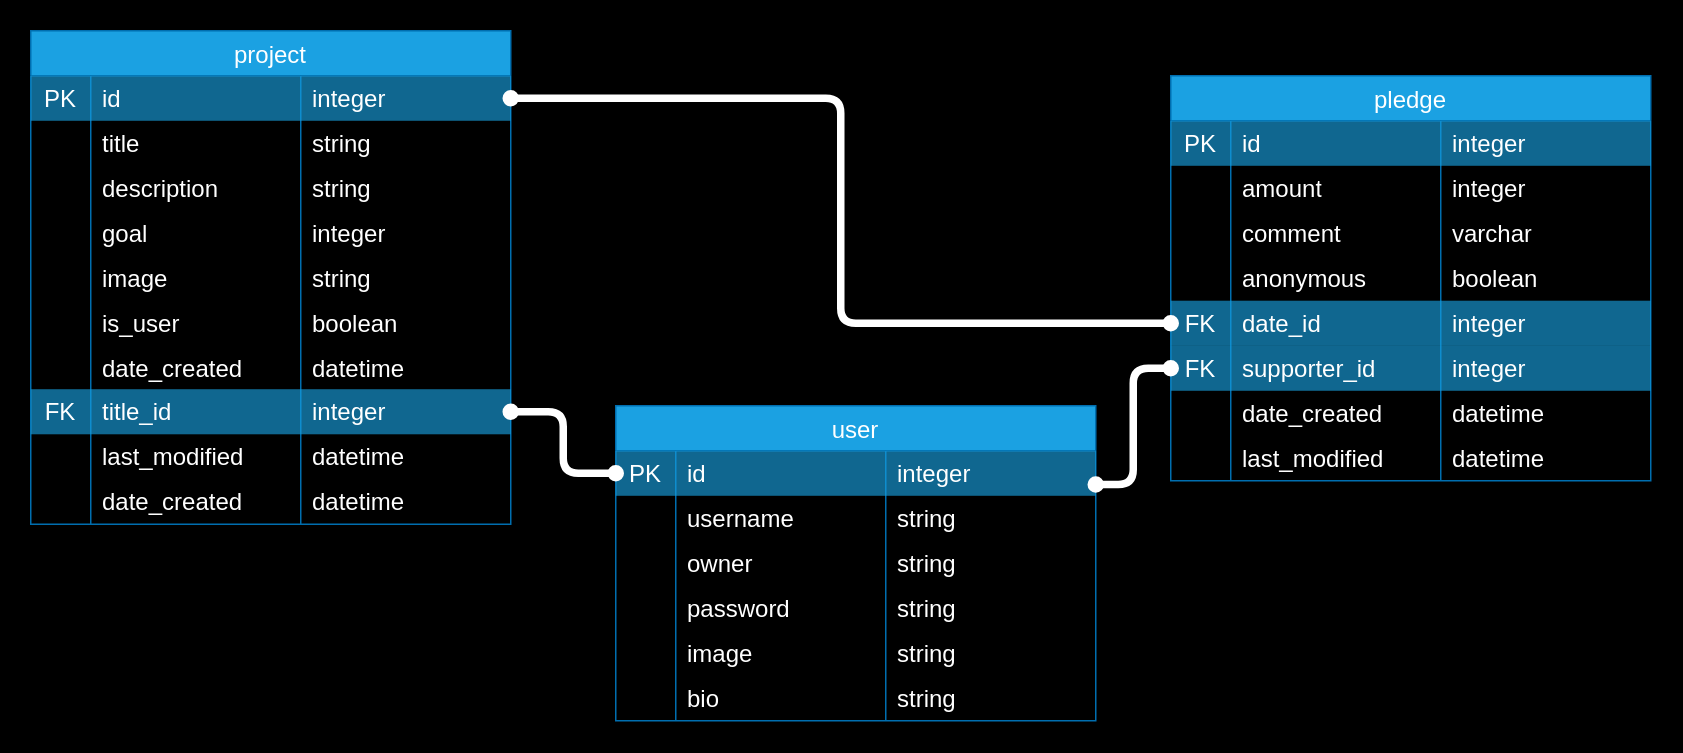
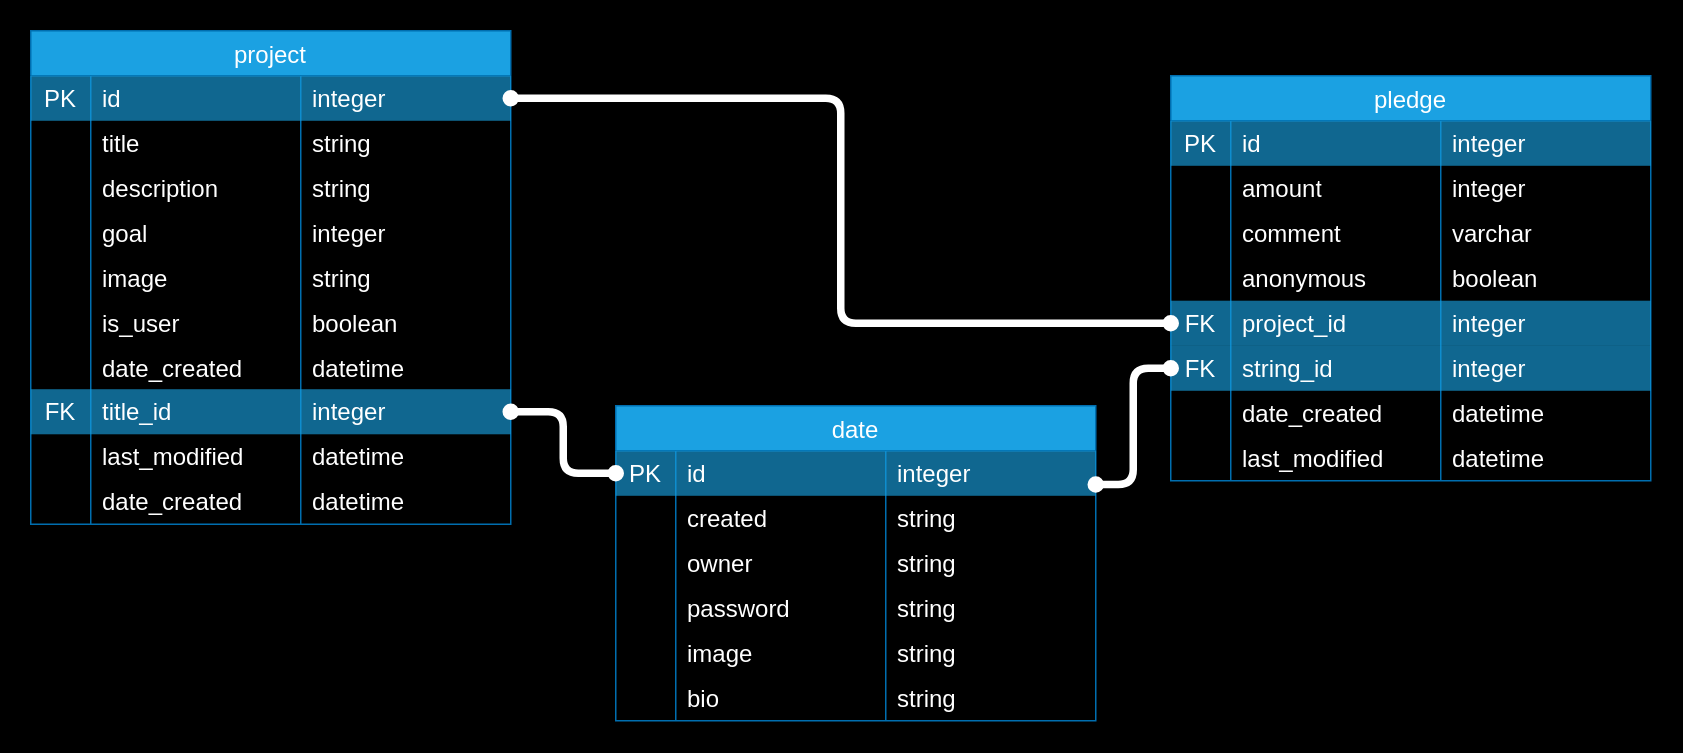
(1287, 323) -> (1307, 323)
(1320, 368) -> (1297, 368)
(855, 430) -> (855, 430)
(742, 518) -> (735, 518)
